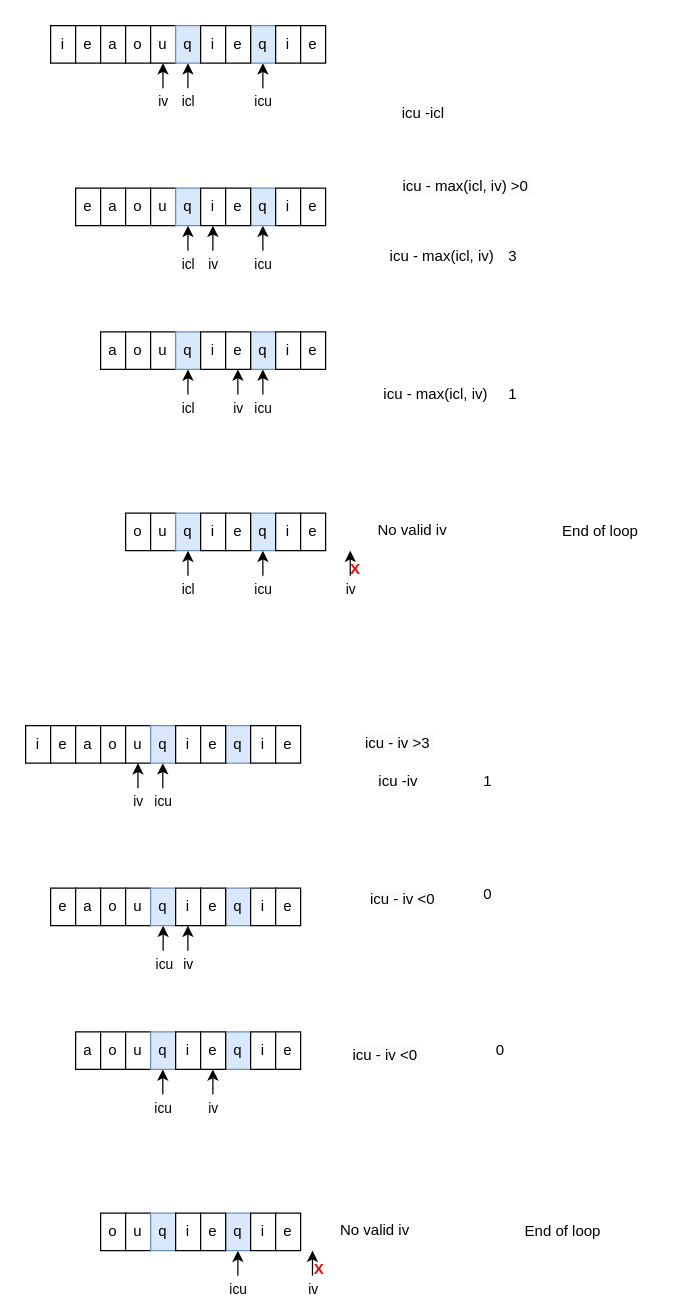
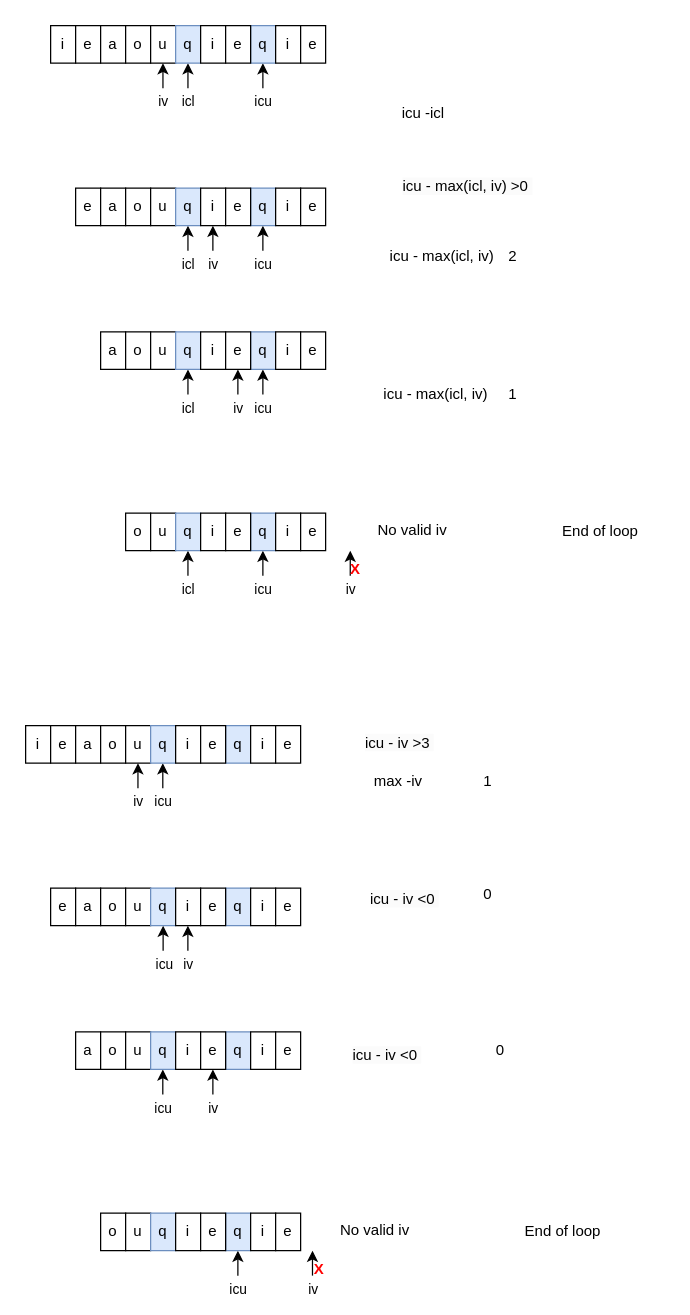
(513, 257) -> (513, 257)
(401, 782) -> (401, 782)
